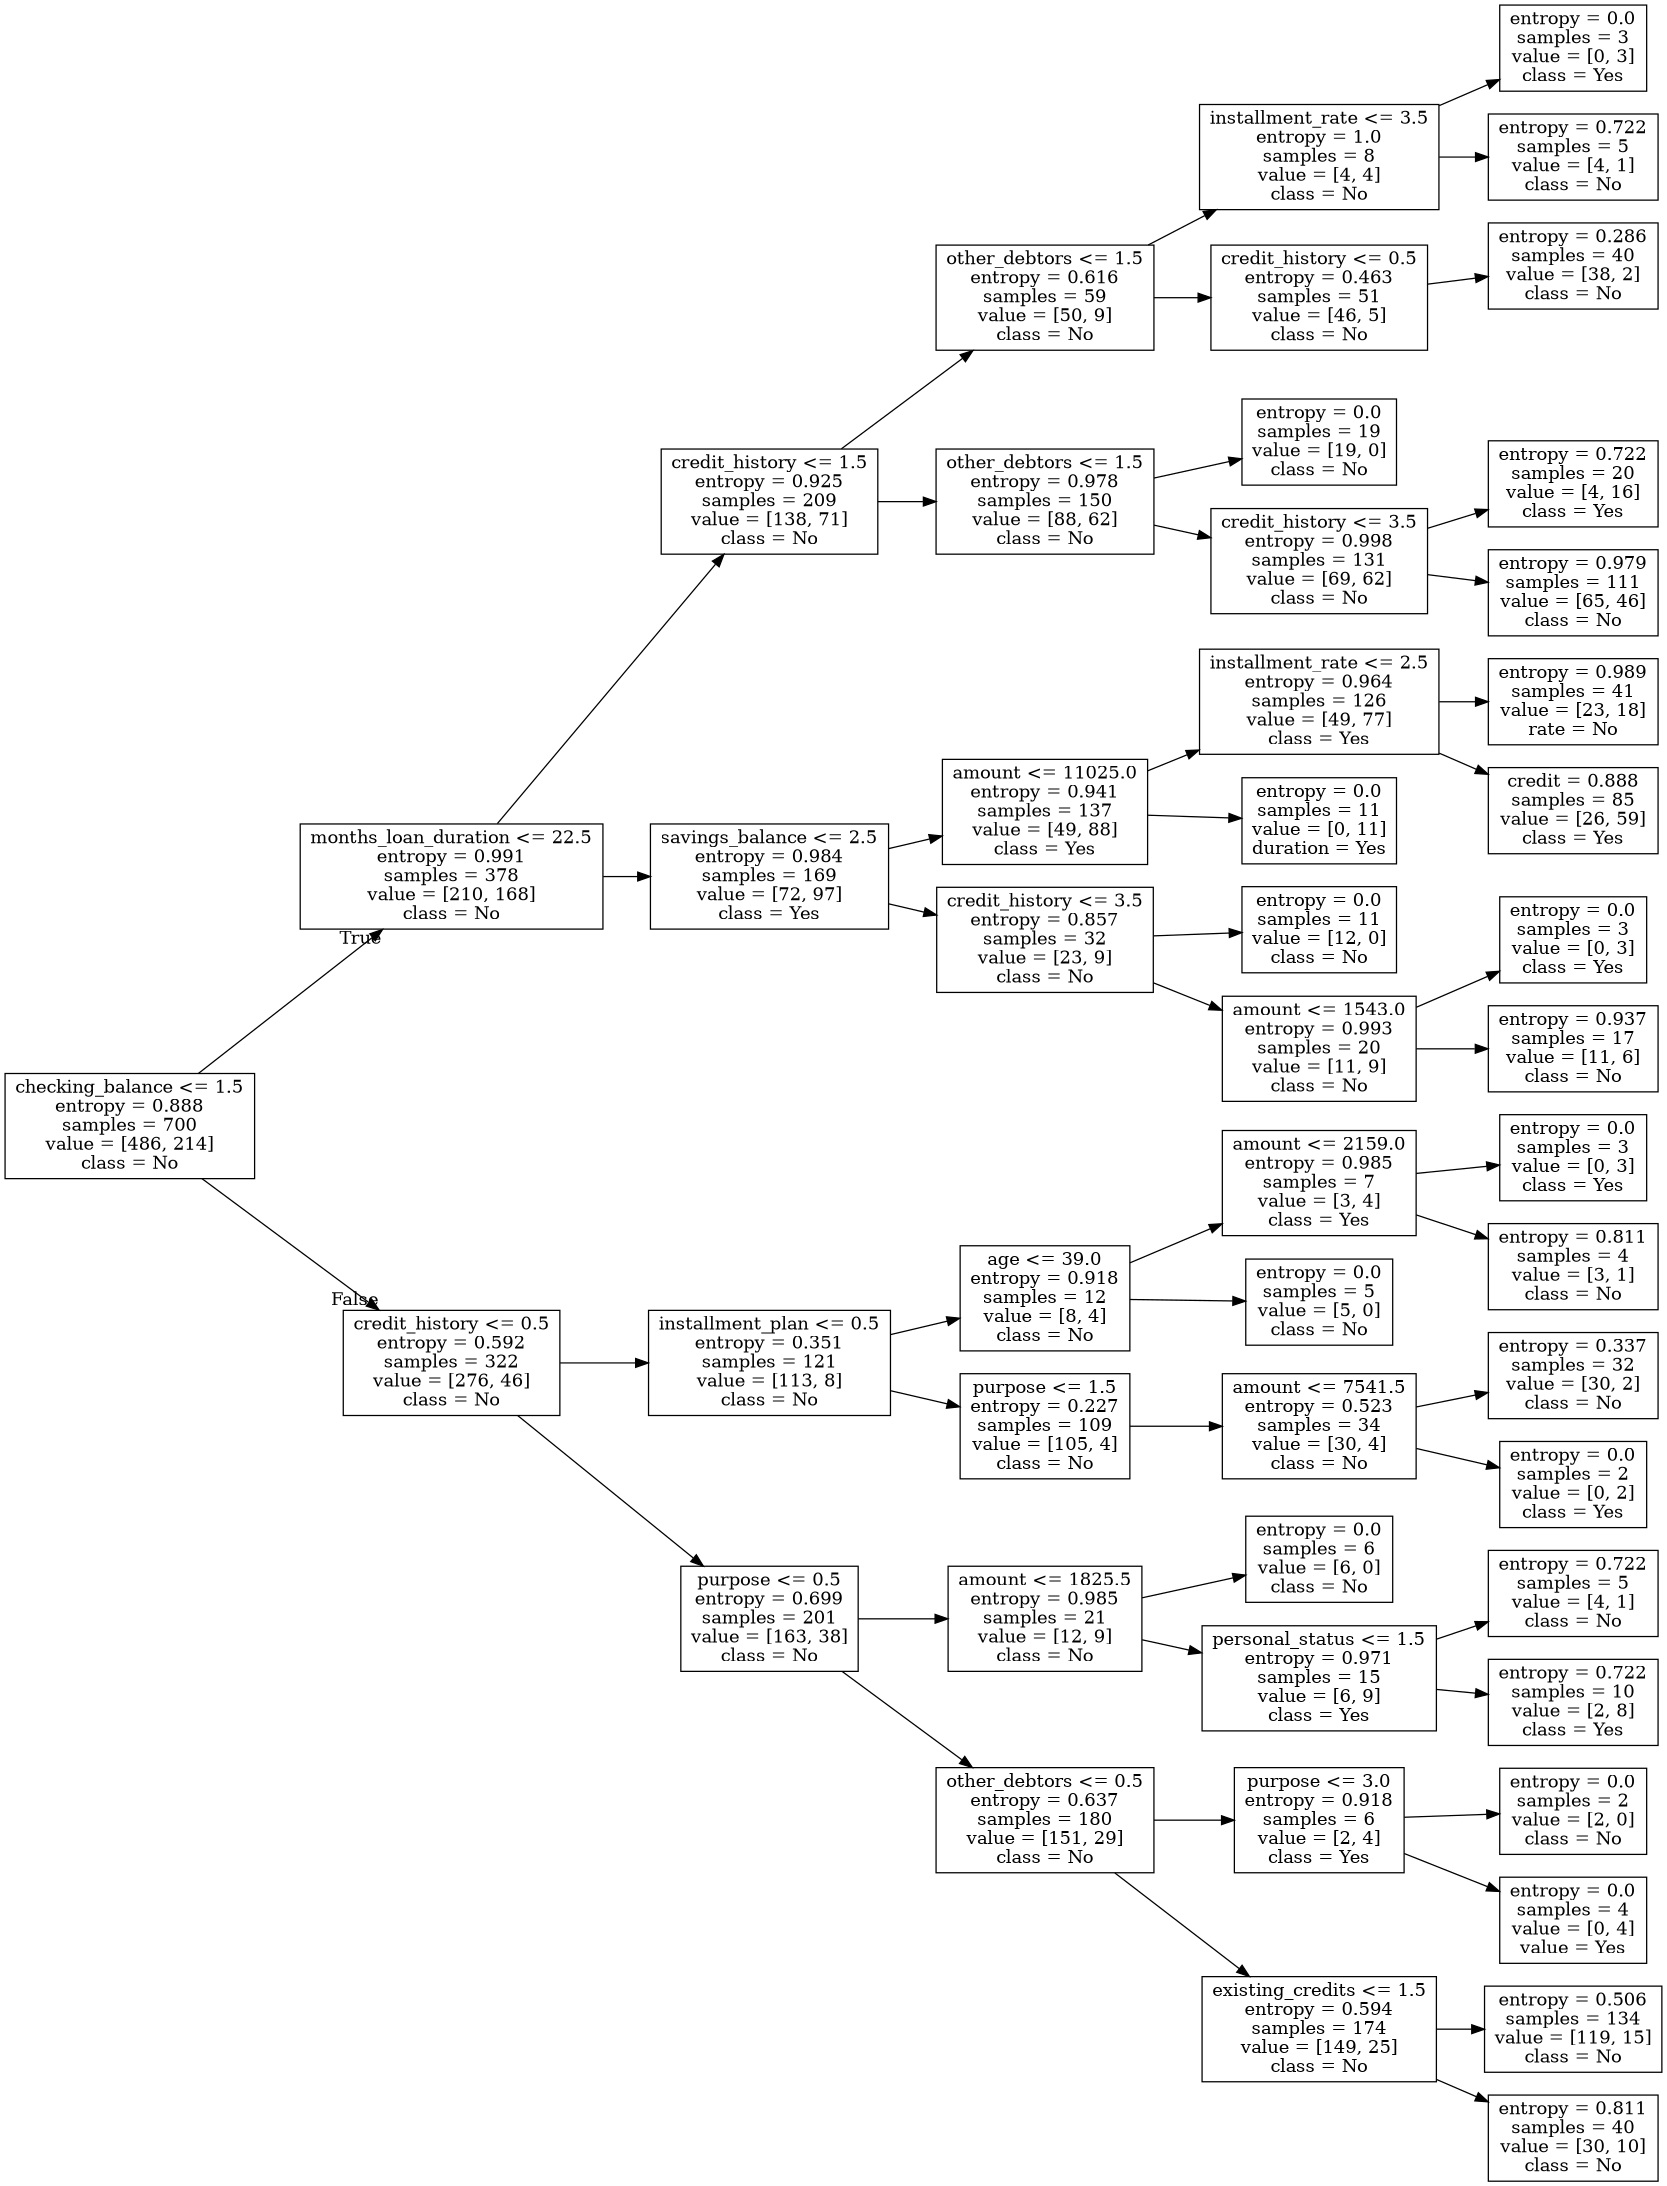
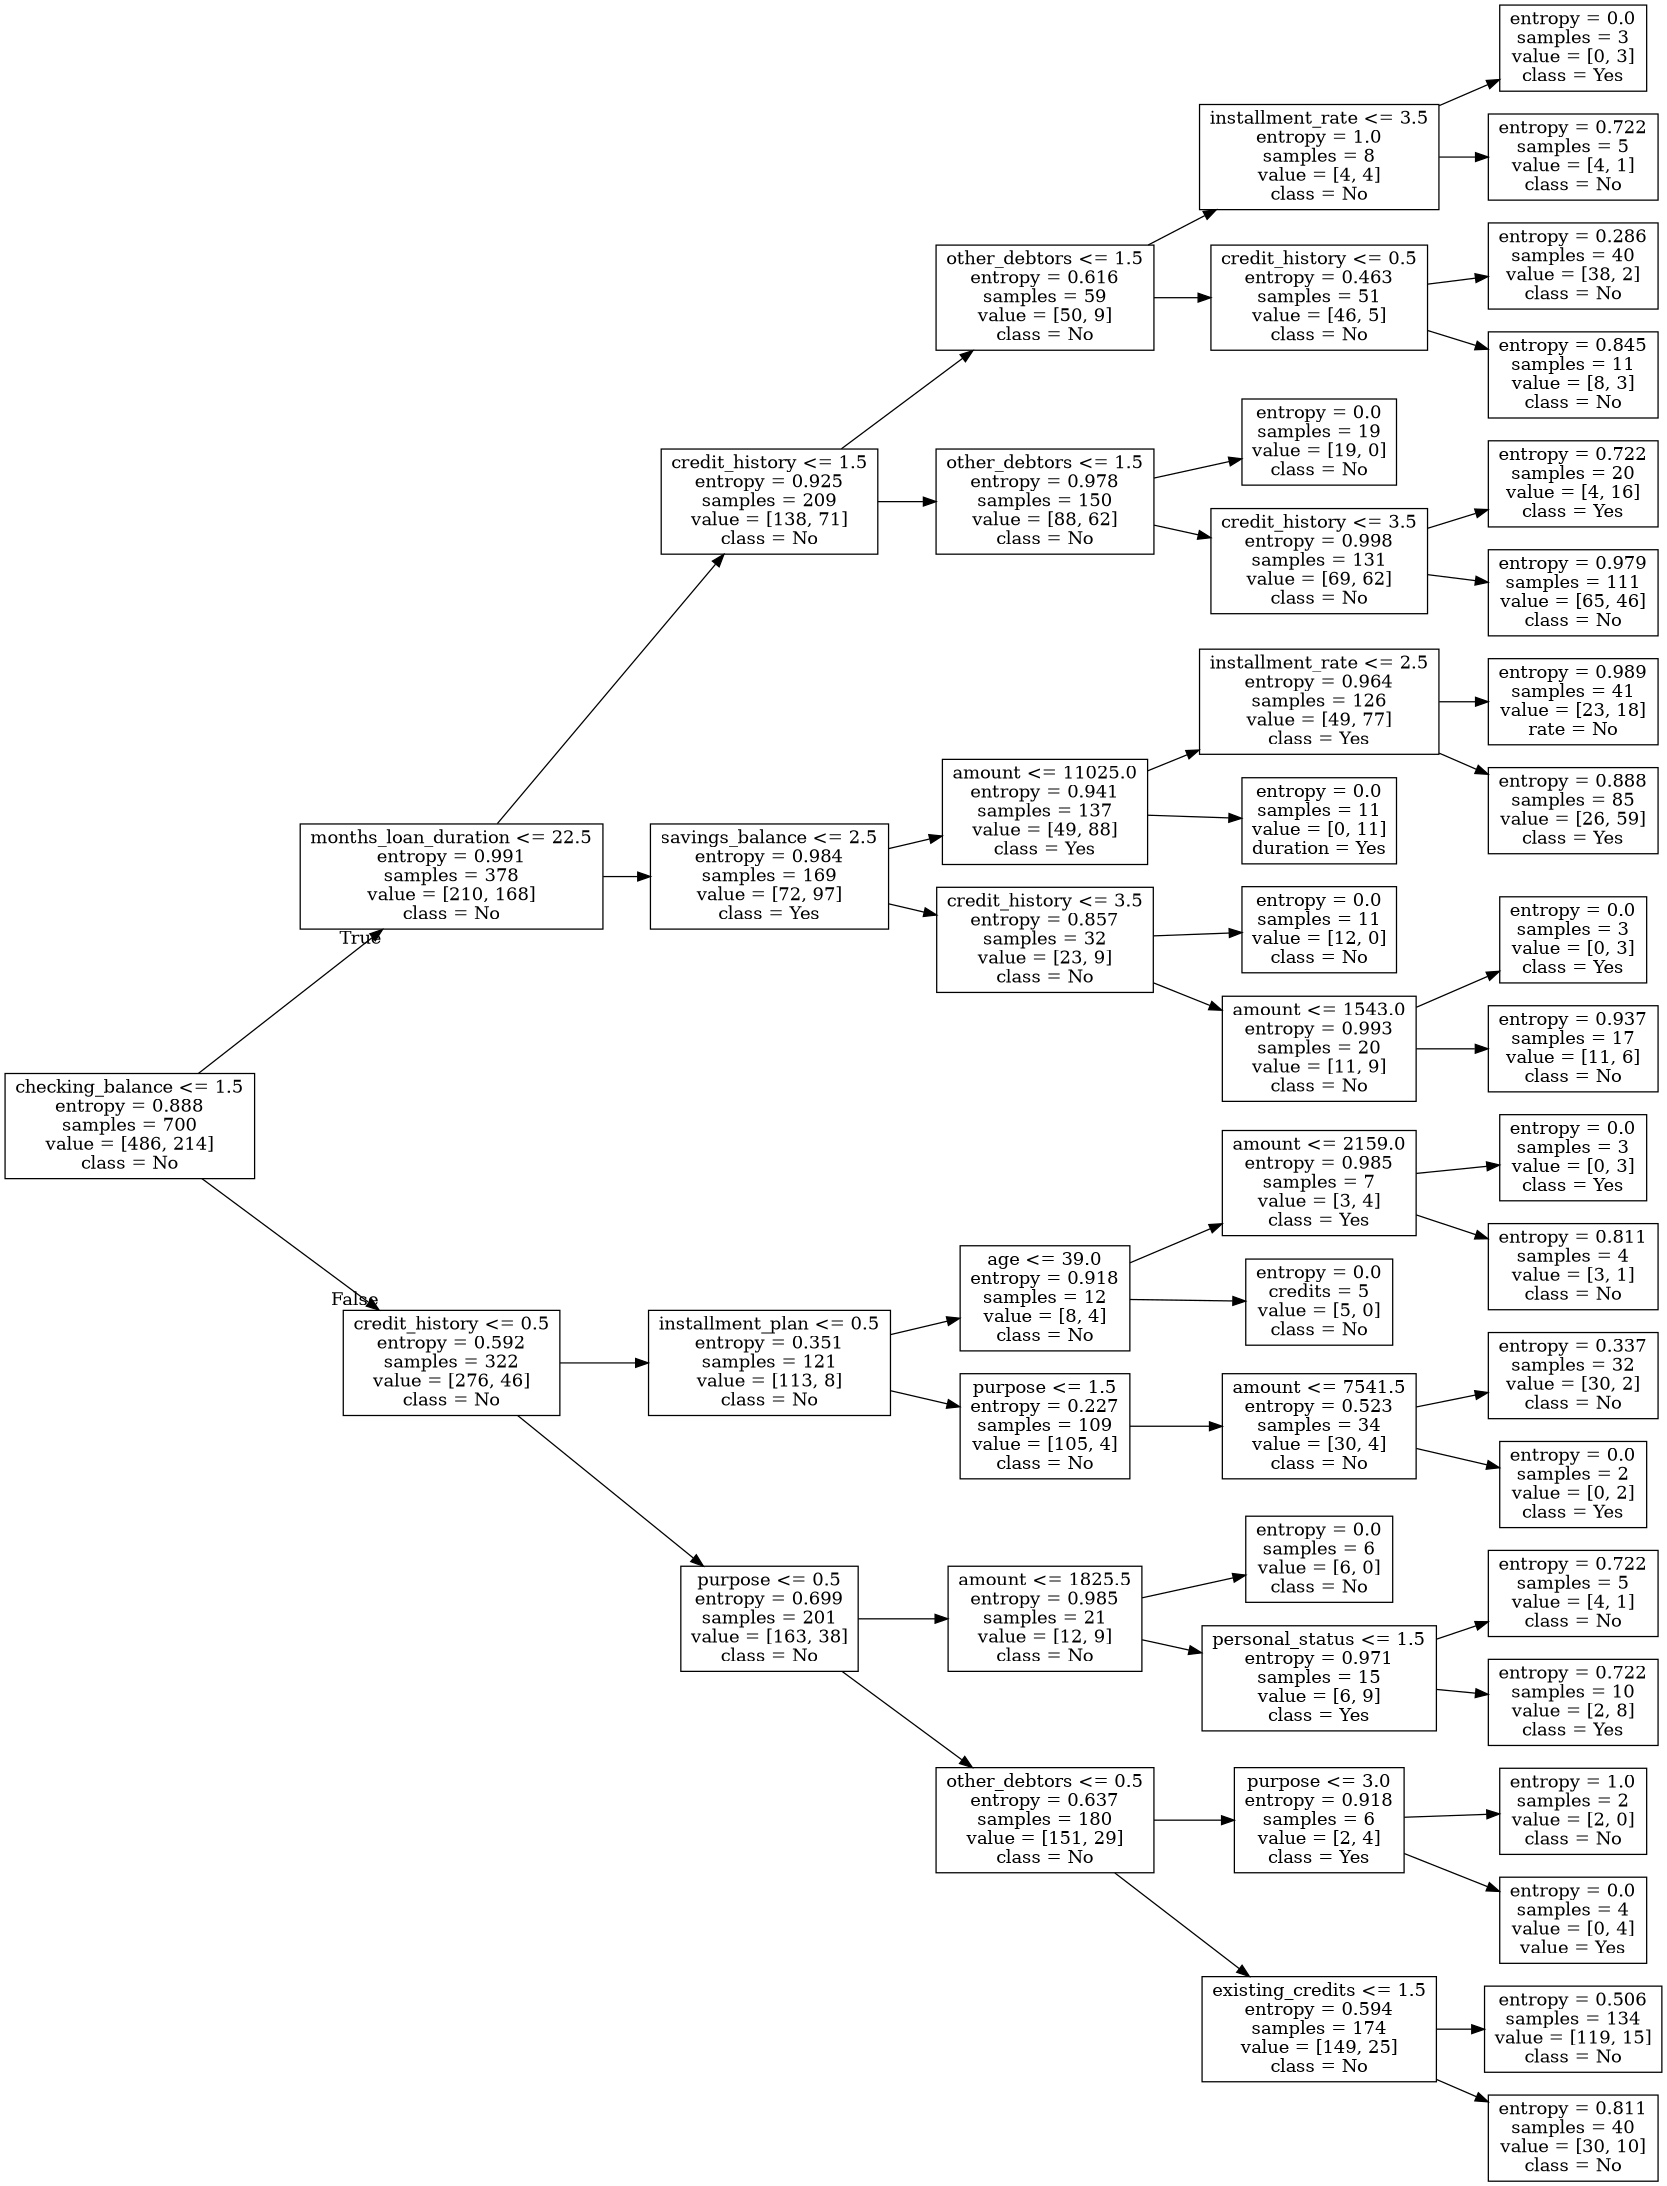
none -> (1573, 375)
(1573, 811) -> (1573, 811)
(1319, 1302) -> (1319, 1302)
(1573, 1811) -> (1573, 1811)
